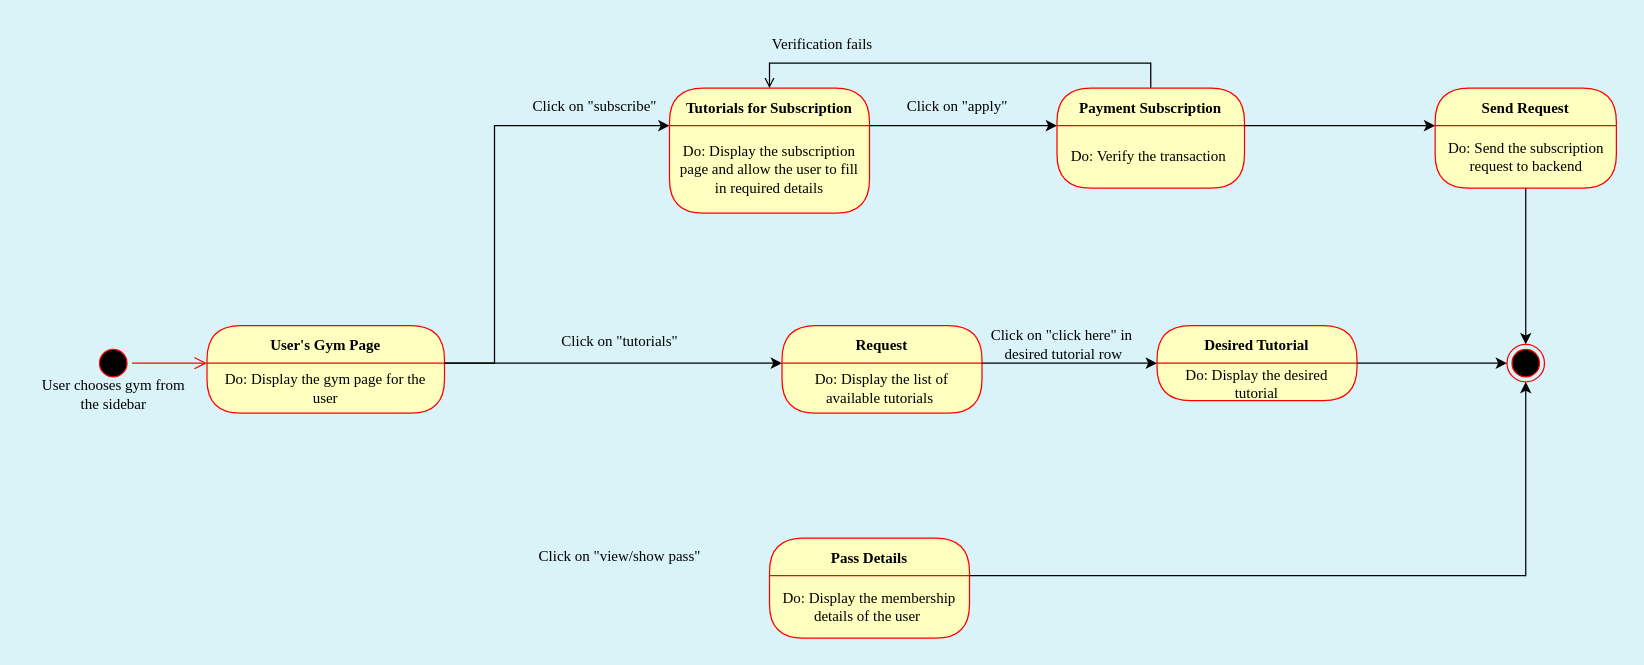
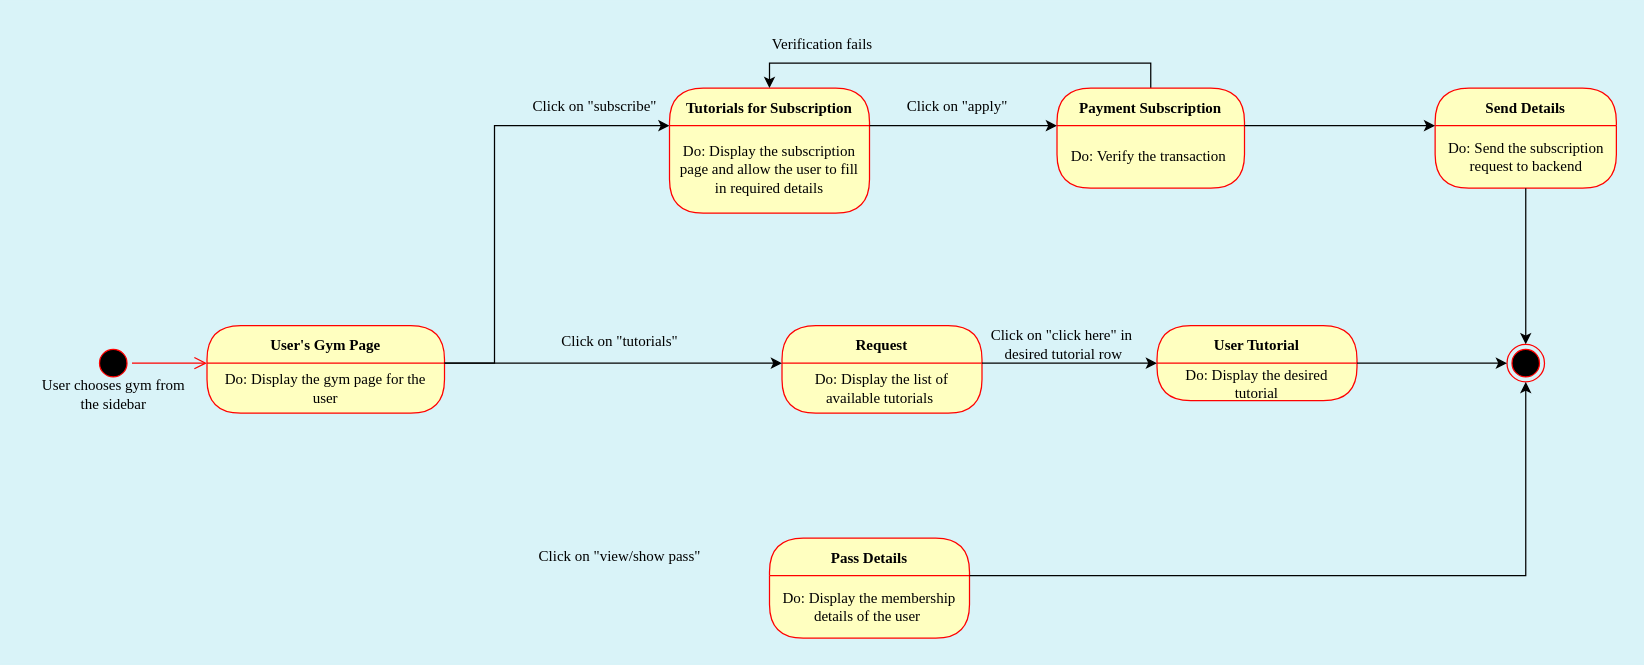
(769, 80) -> (769, 78)
(1525, 108) -> (1525, 108)
(1256, 345) -> (1256, 345)
